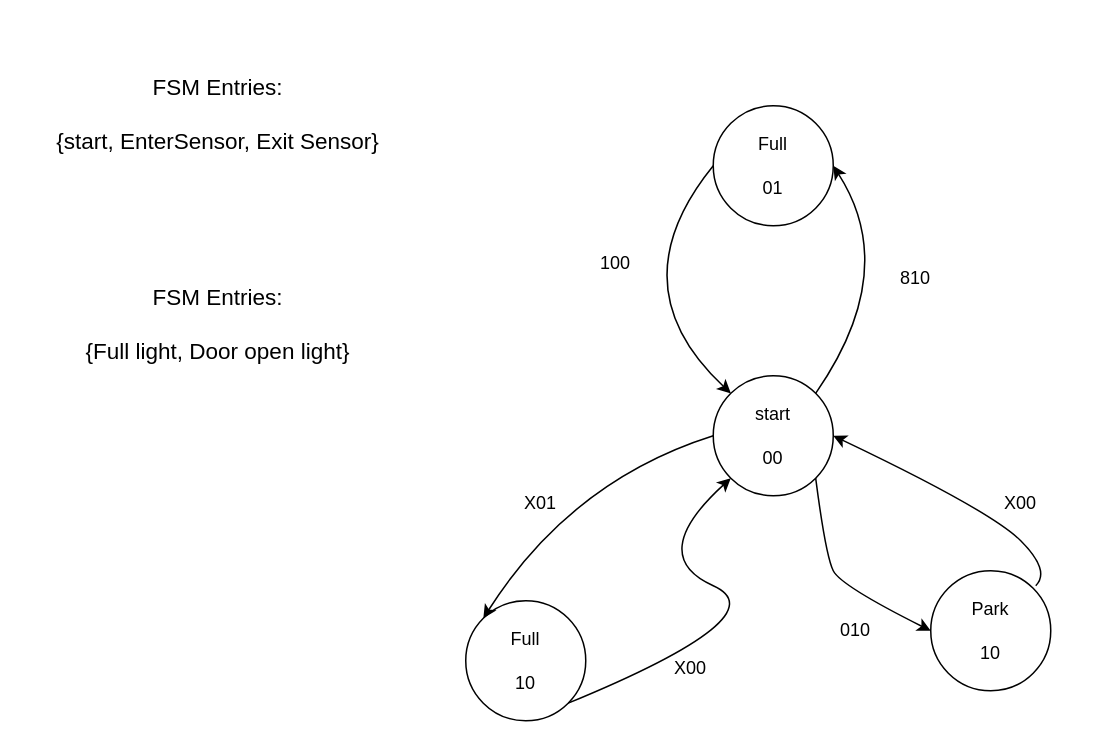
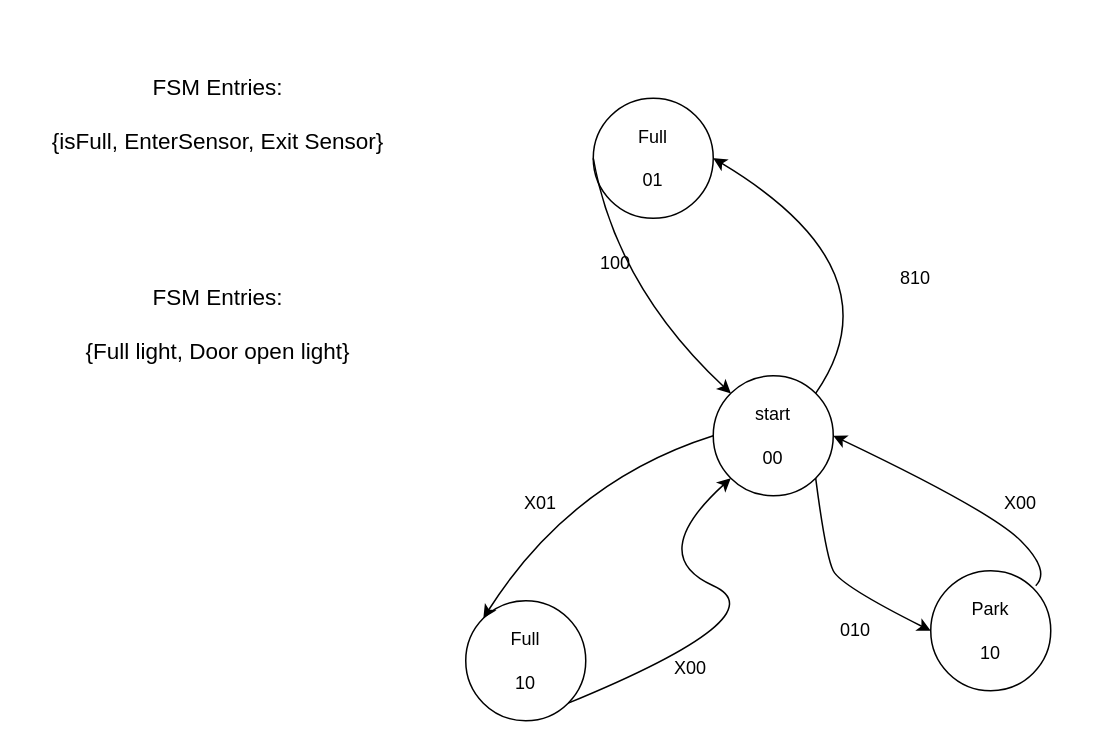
(218, 113) -> (218, 113)
(773, 166) -> (653, 158)
